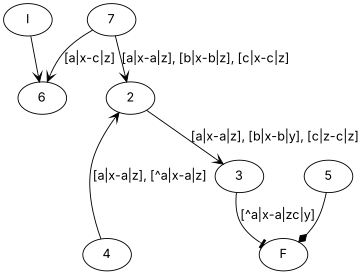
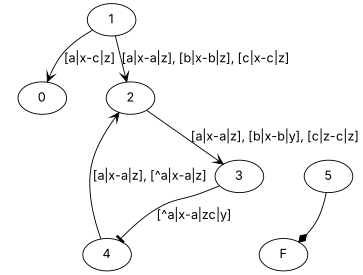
(28, 20) -> none
(112, 20) -> (112, 20)
(42, 98) -> (42, 98)
(240, 221) -> (166, 204)
